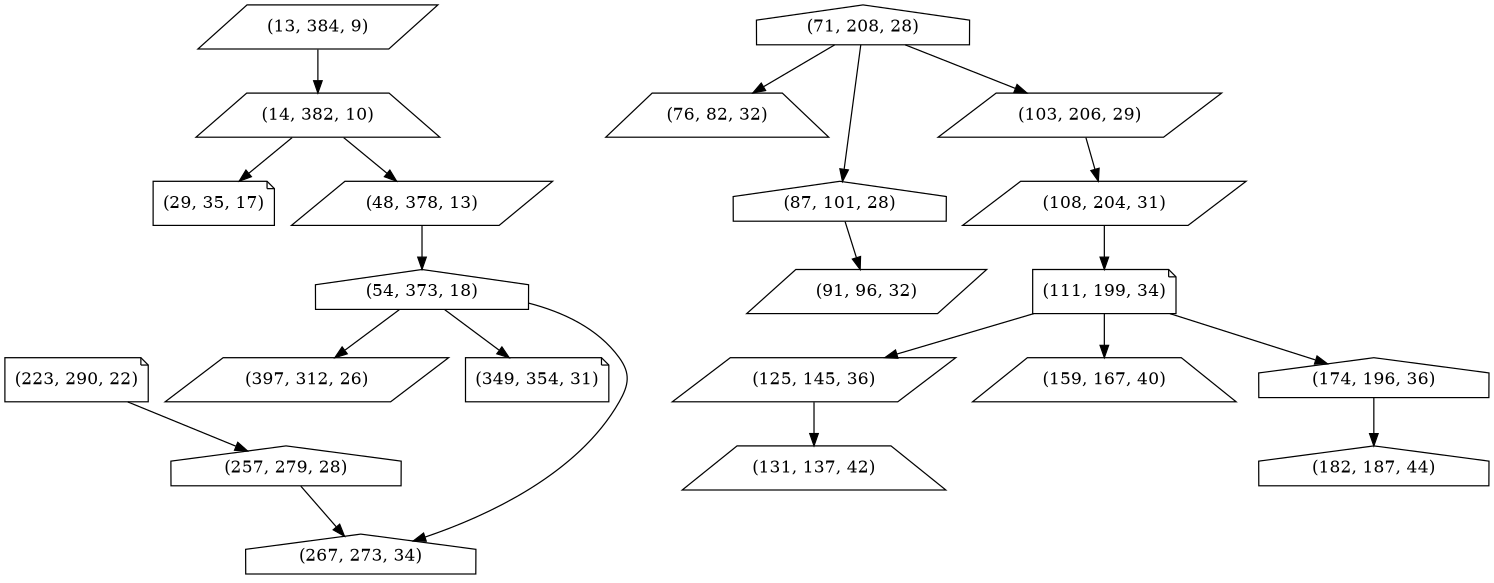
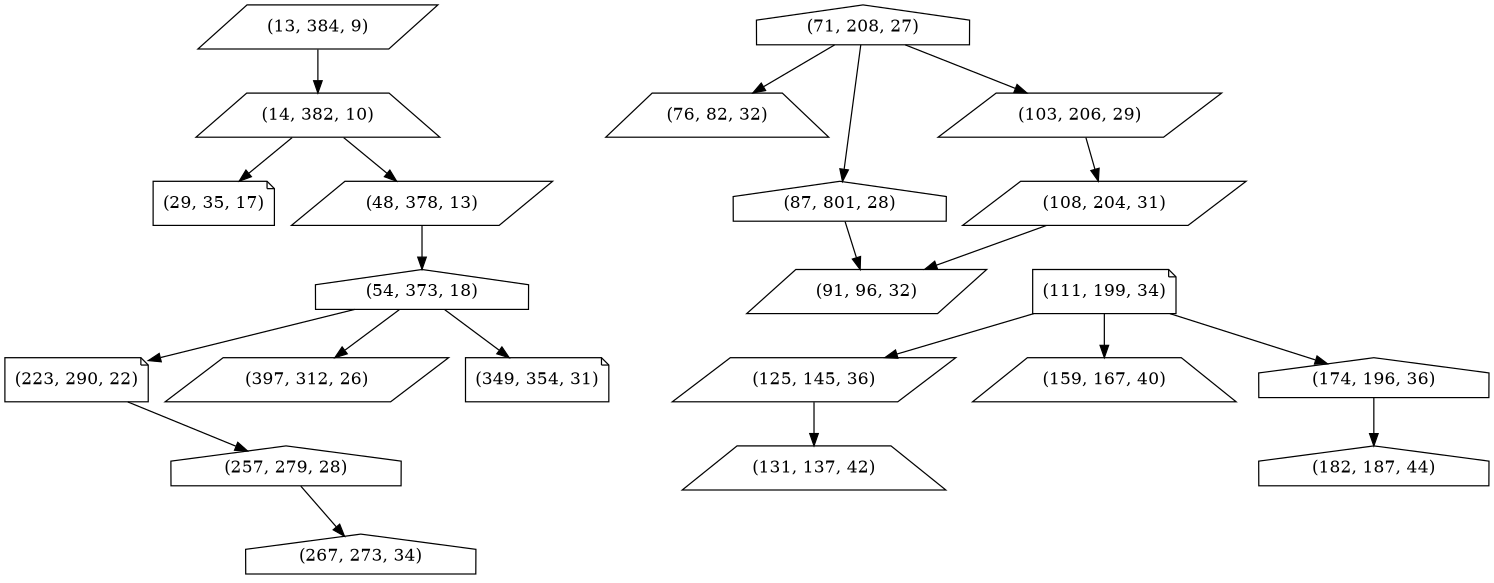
(863, 27) -> (863, 27)
(840, 203) -> (840, 203)
(1104, 241) -> (991, 245)
(594, 436) -> (258, 333)
